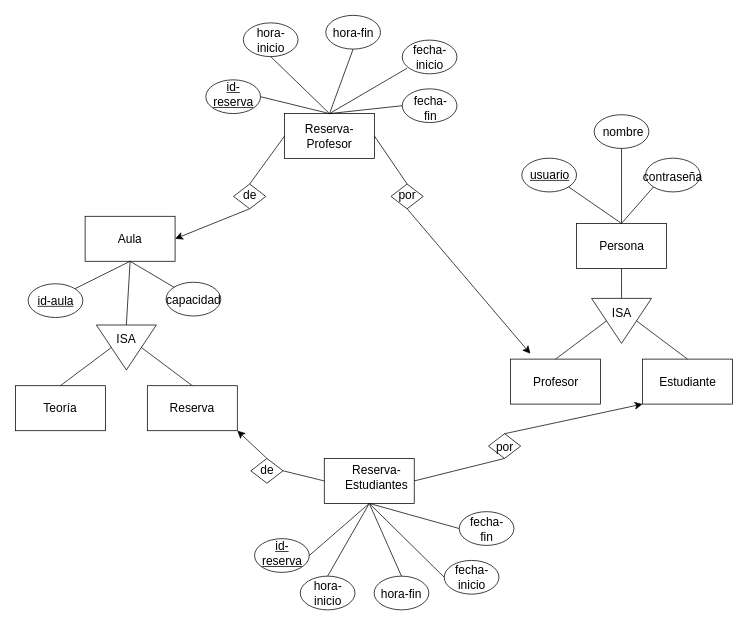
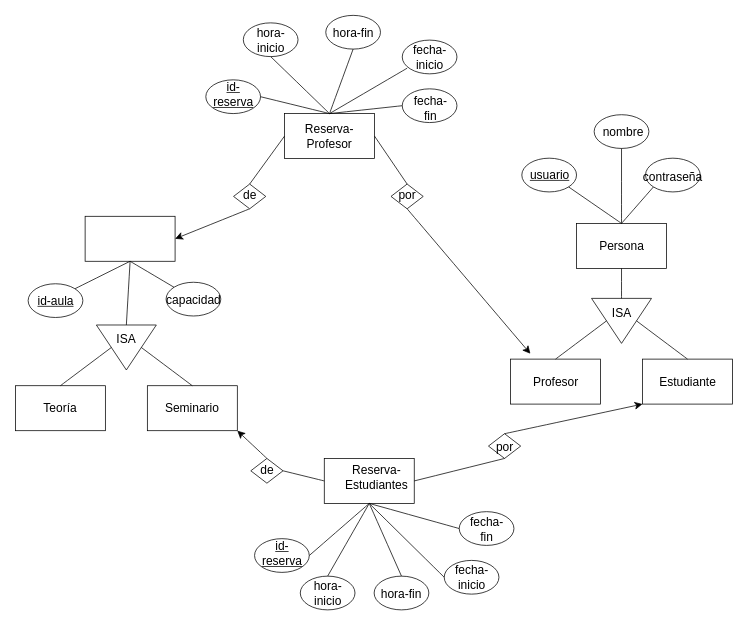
(130, 239) -> none
(192, 408) -> (192, 408)
